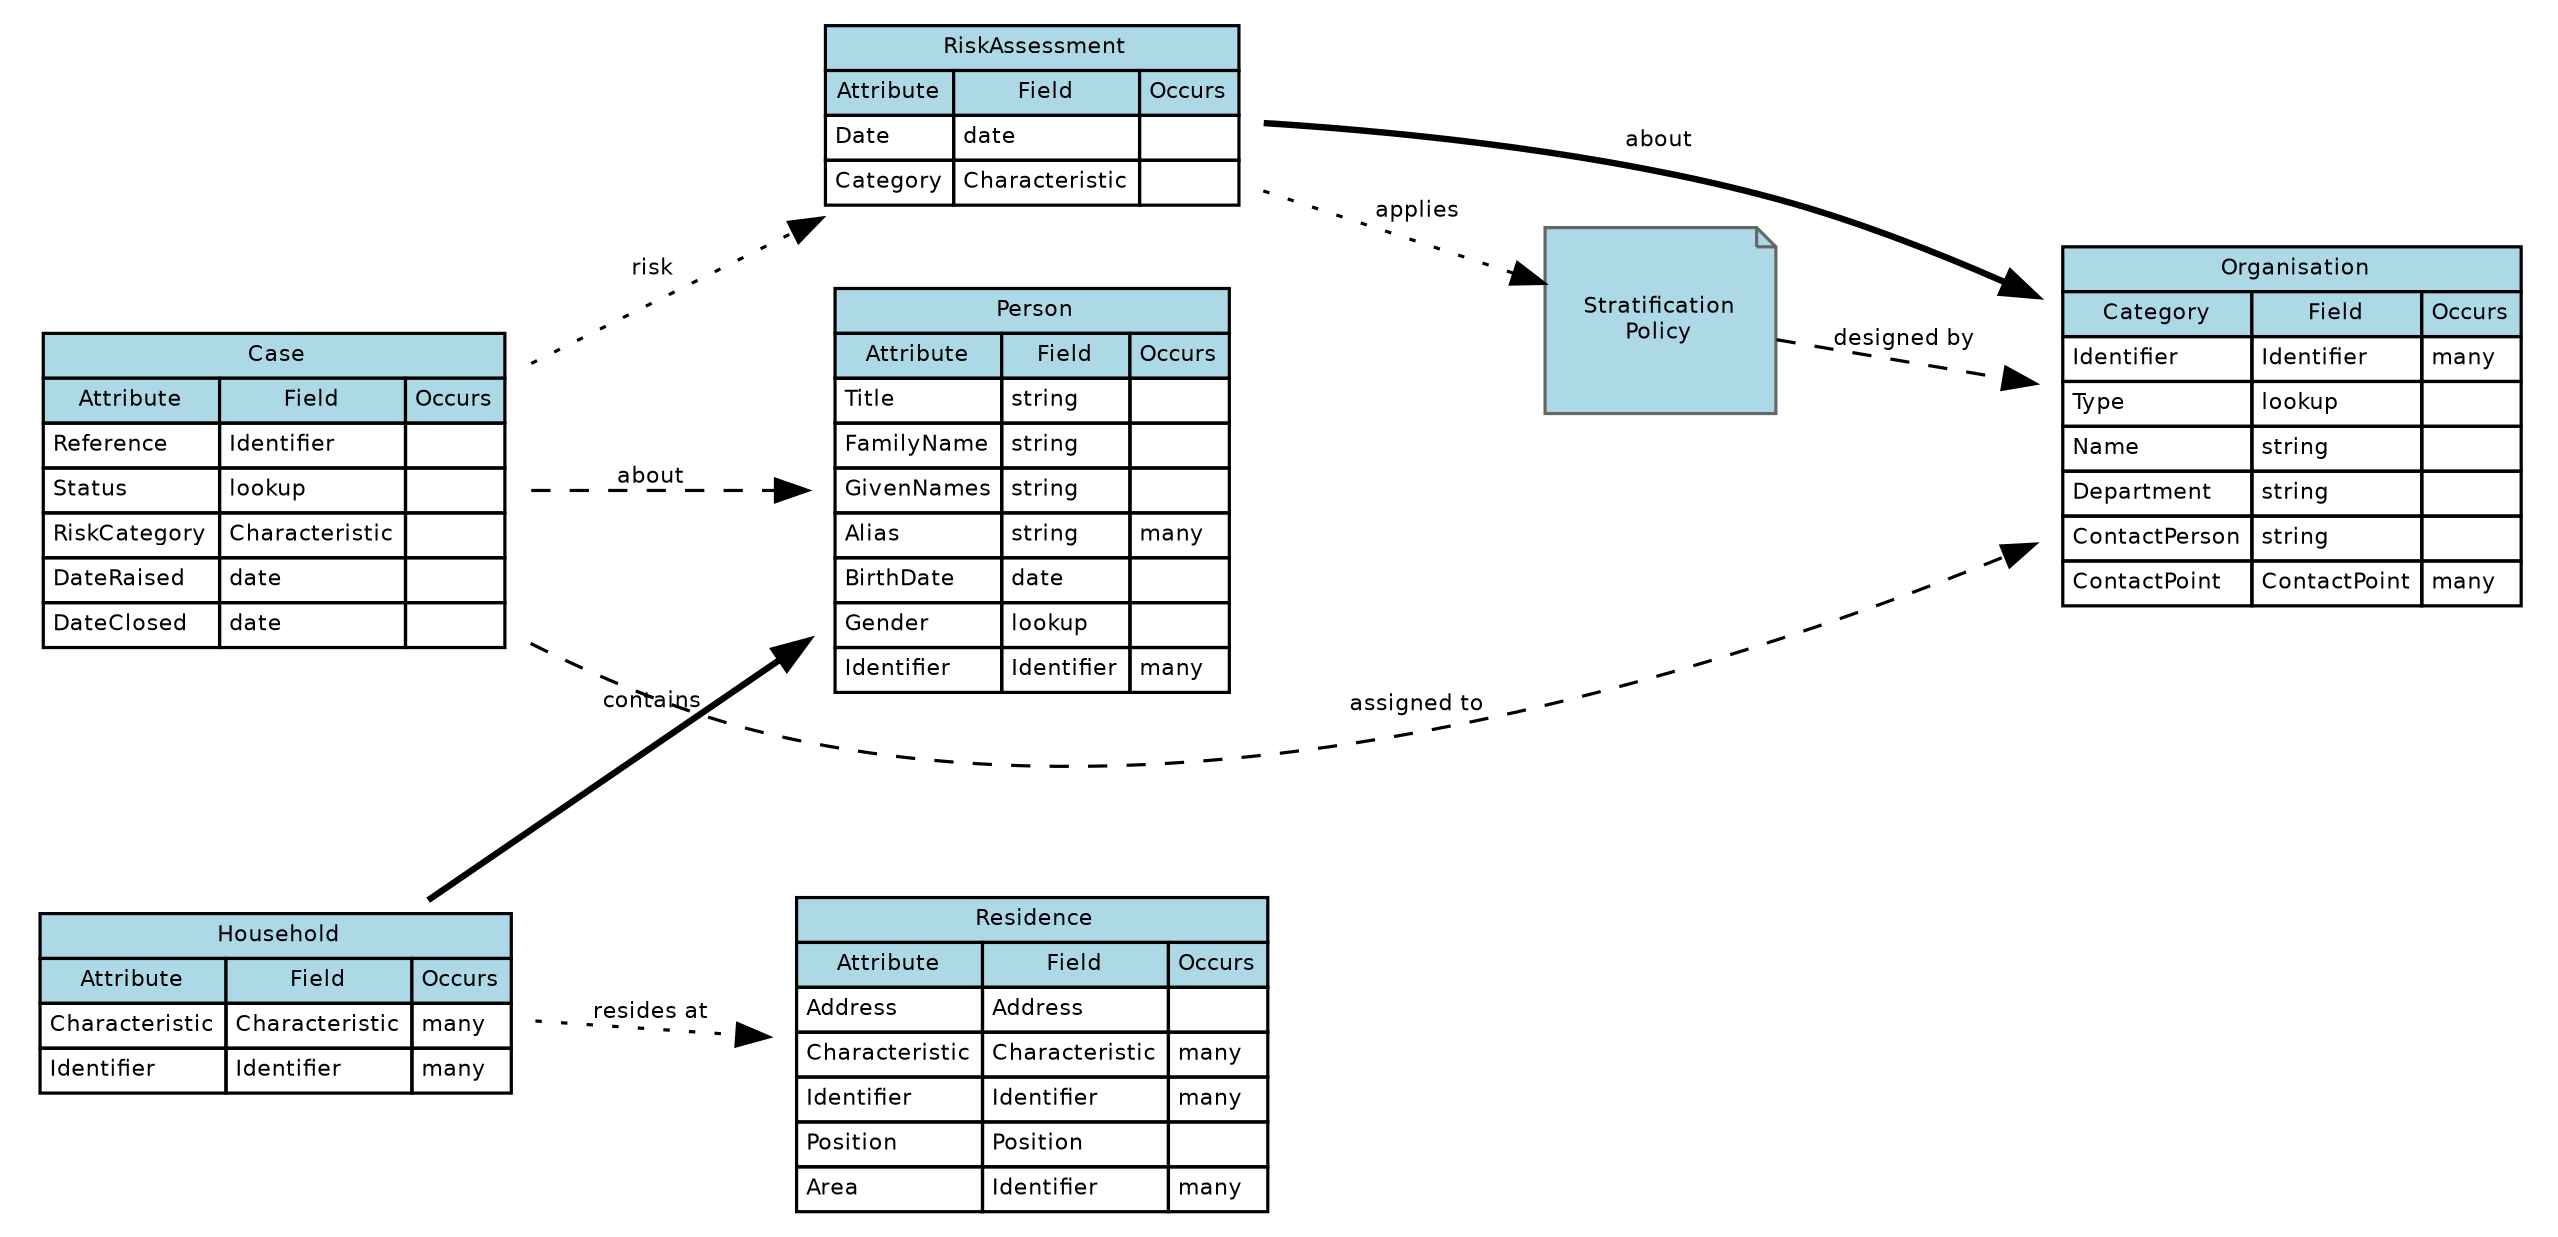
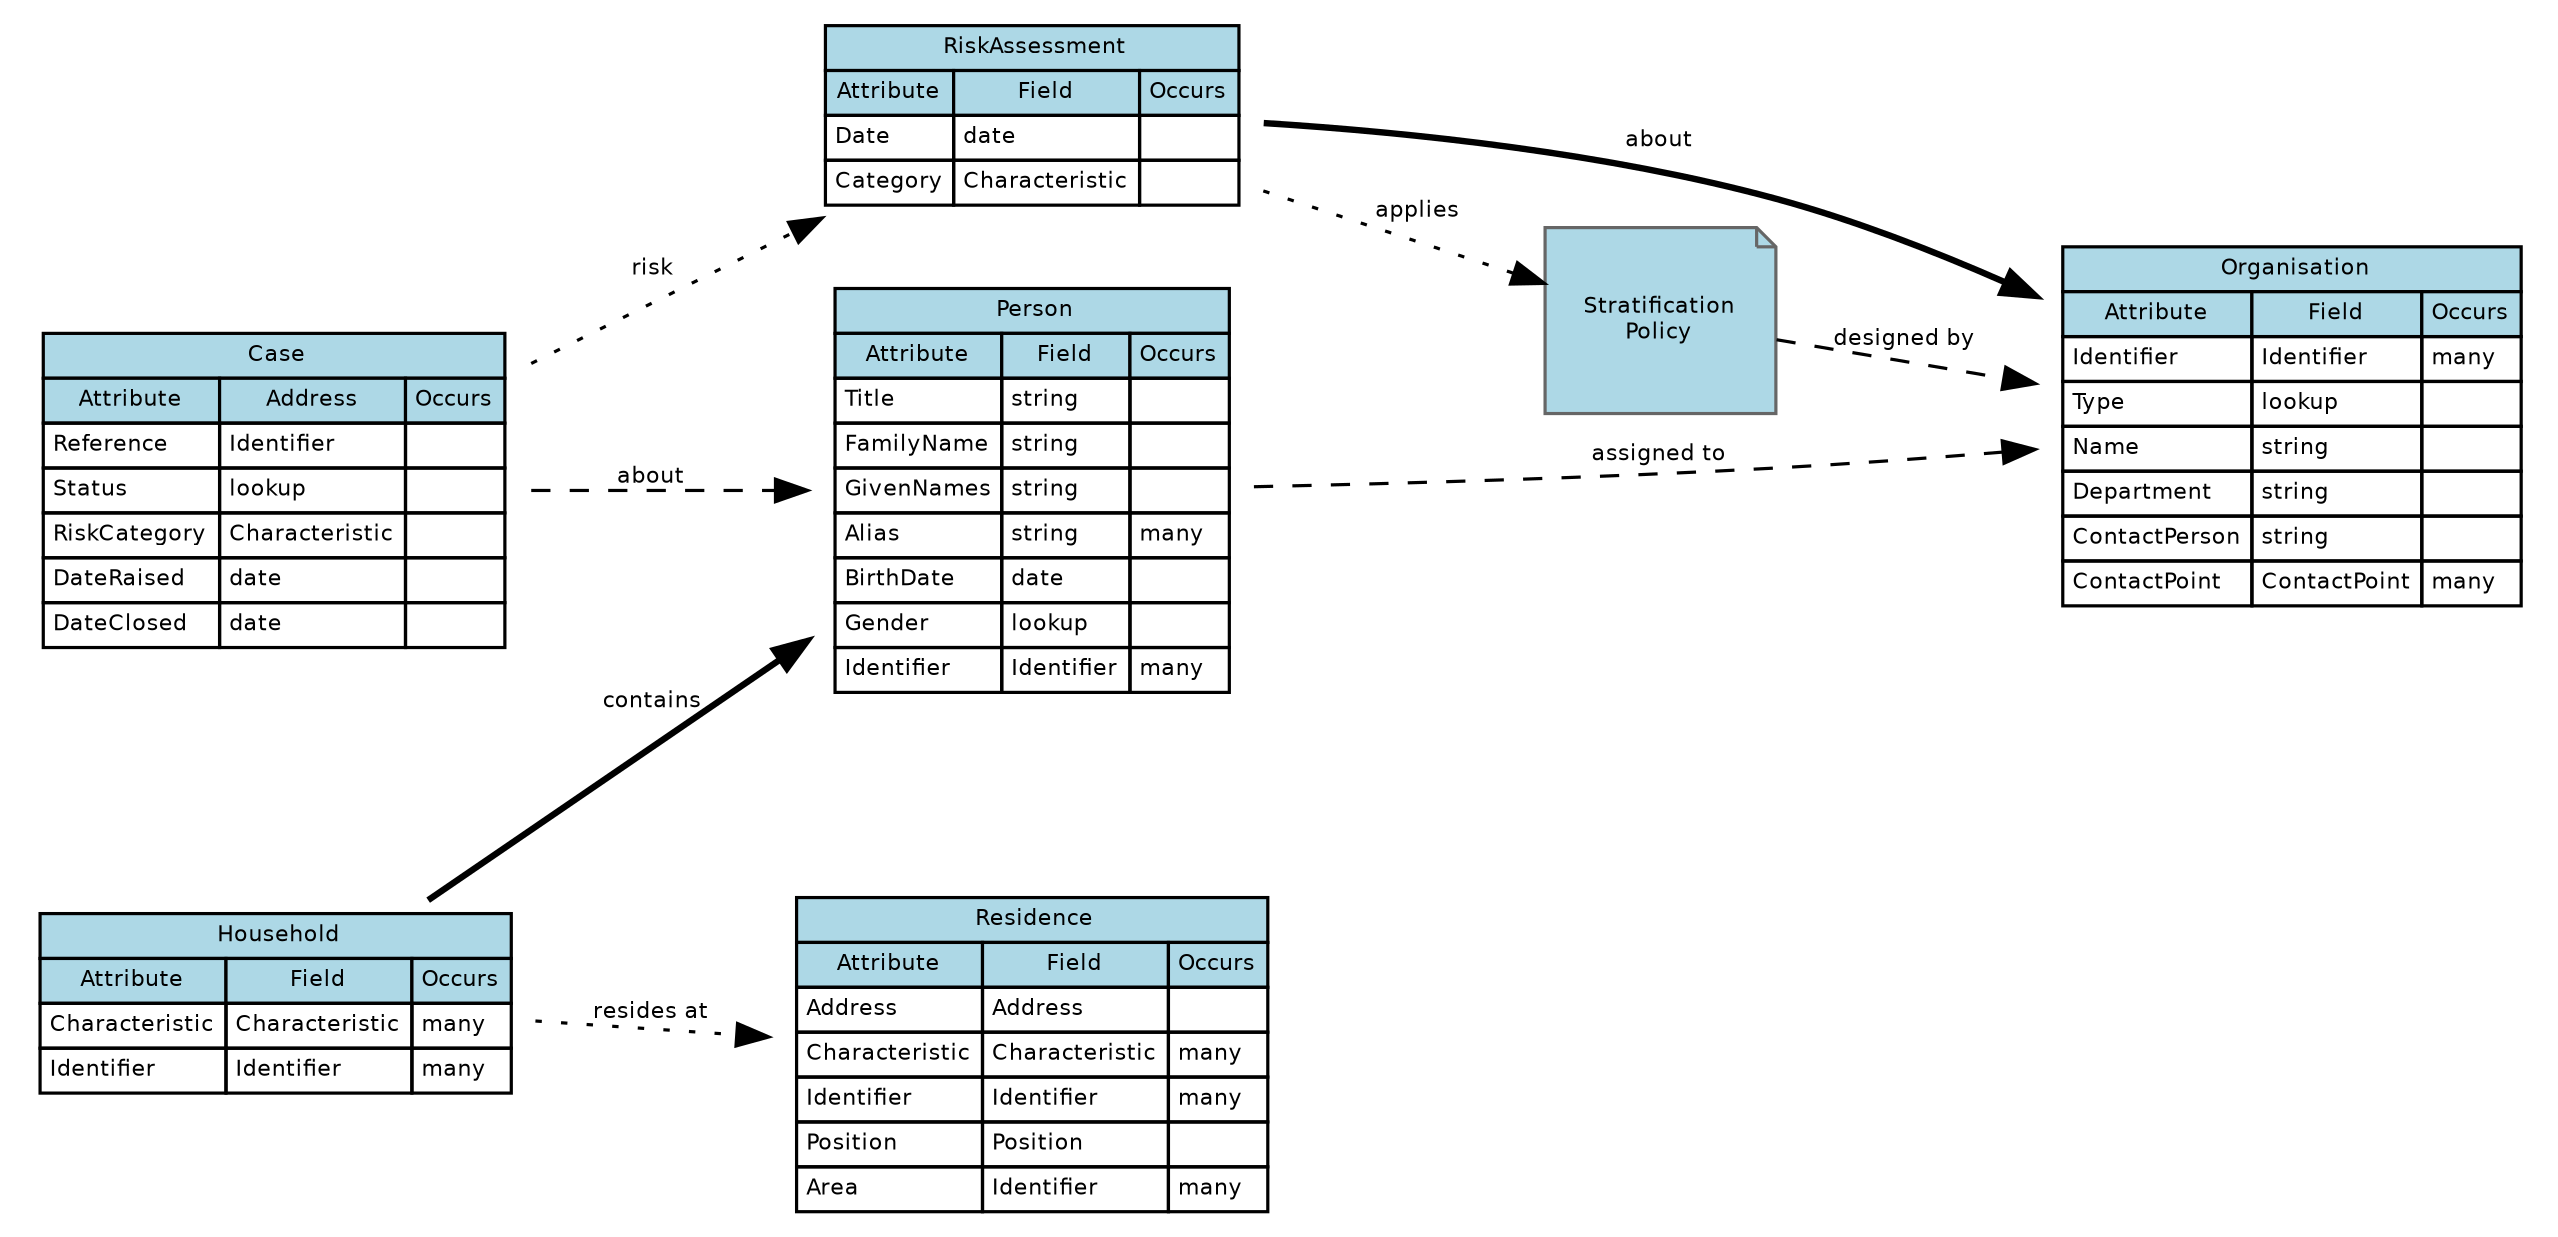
(2157, 313) -> (2157, 313)
(313, 399) -> (313, 399)
(1272, 754) -> (1629, 475)
